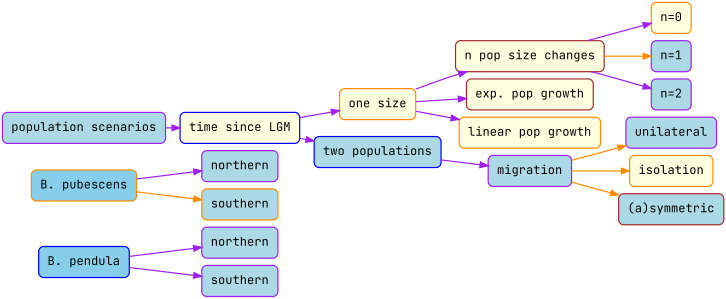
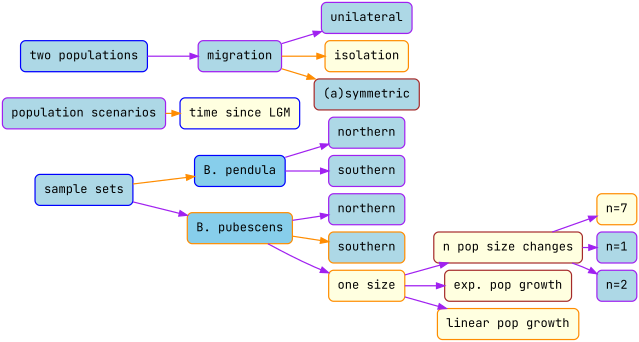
(671, 18) -> (617, 209)
(624, 56) -> (586, 248)
(316, 115) -> (294, 257)
(169, 128) -> (169, 113)
(303, 139) -> none
(595, 154) -> (298, 39)
none -> (84, 190)
